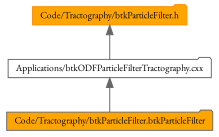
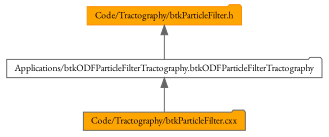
(110, 69) -> (164, 69)
(110, 121) -> (164, 121)
